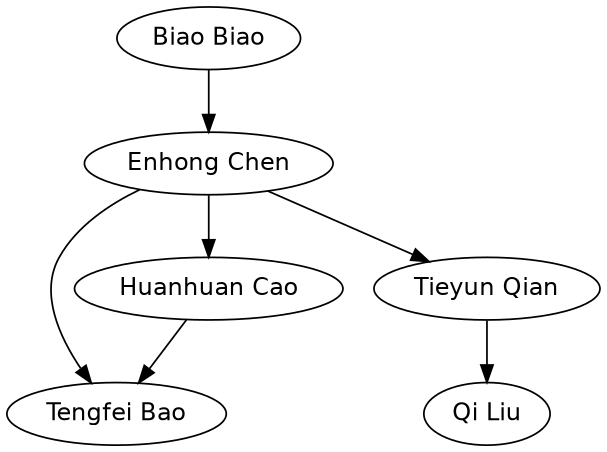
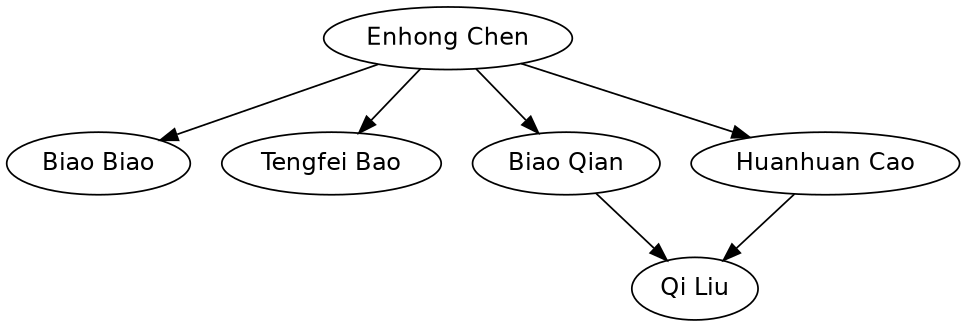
(209, 92) -> (278, 99)
(487, 289) -> (566, 163)
(168, 344) -> (765, 221)
